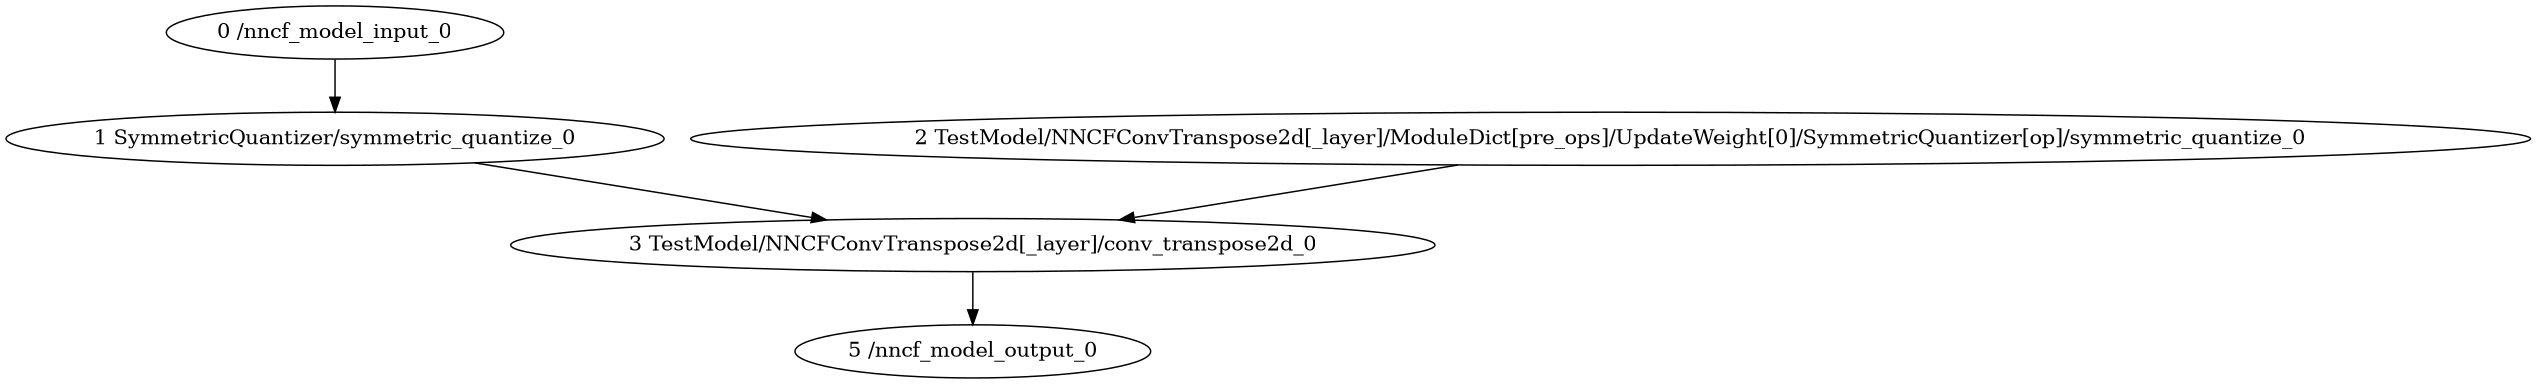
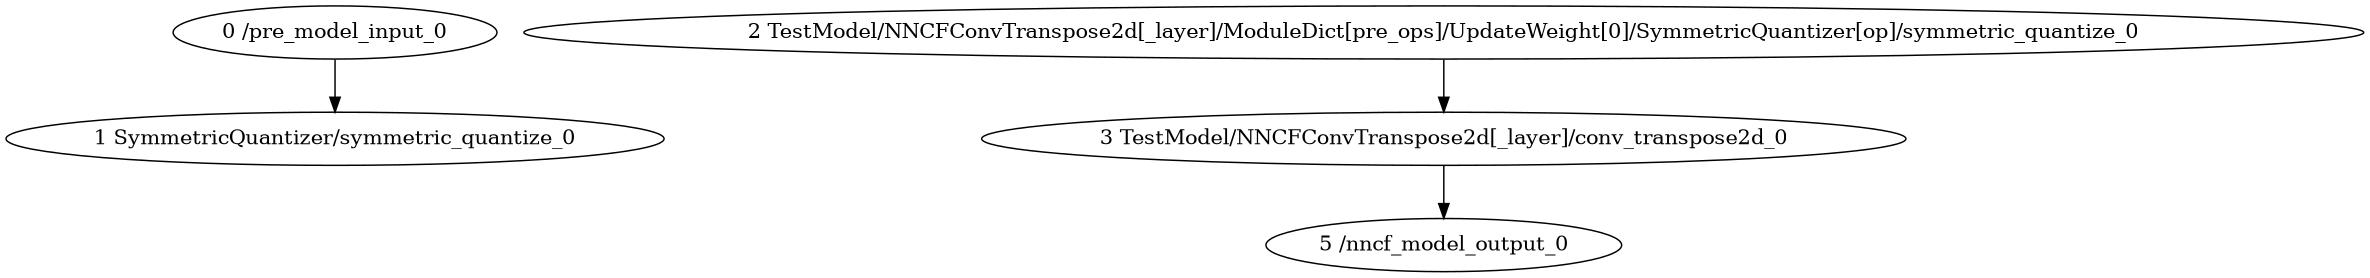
(335, 32) -> (335, 32)
(643, 190) -> none
